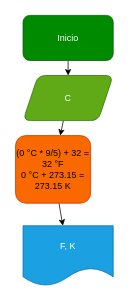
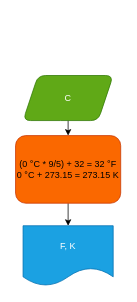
(68, 38) -> none
(68, 67) -> none
(53, 169) -> (68, 169)
